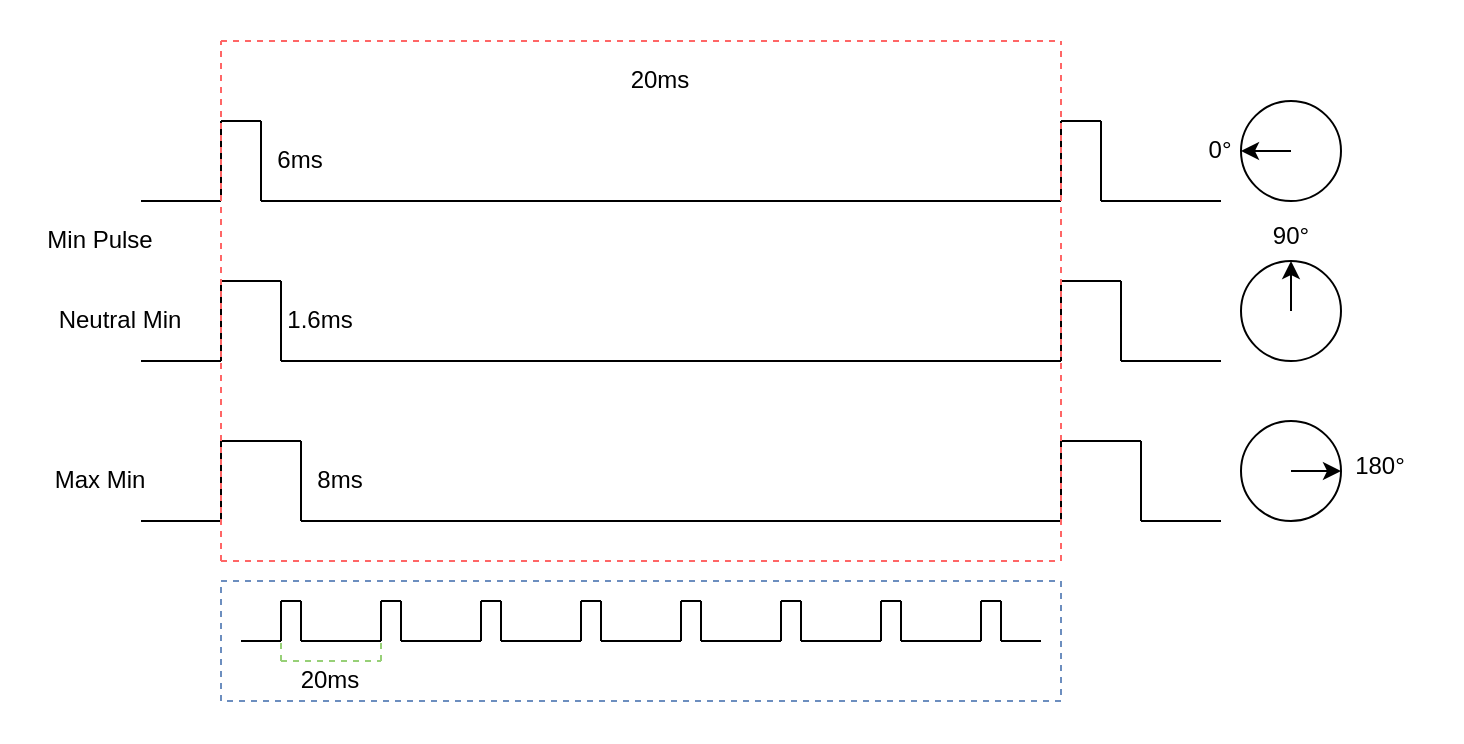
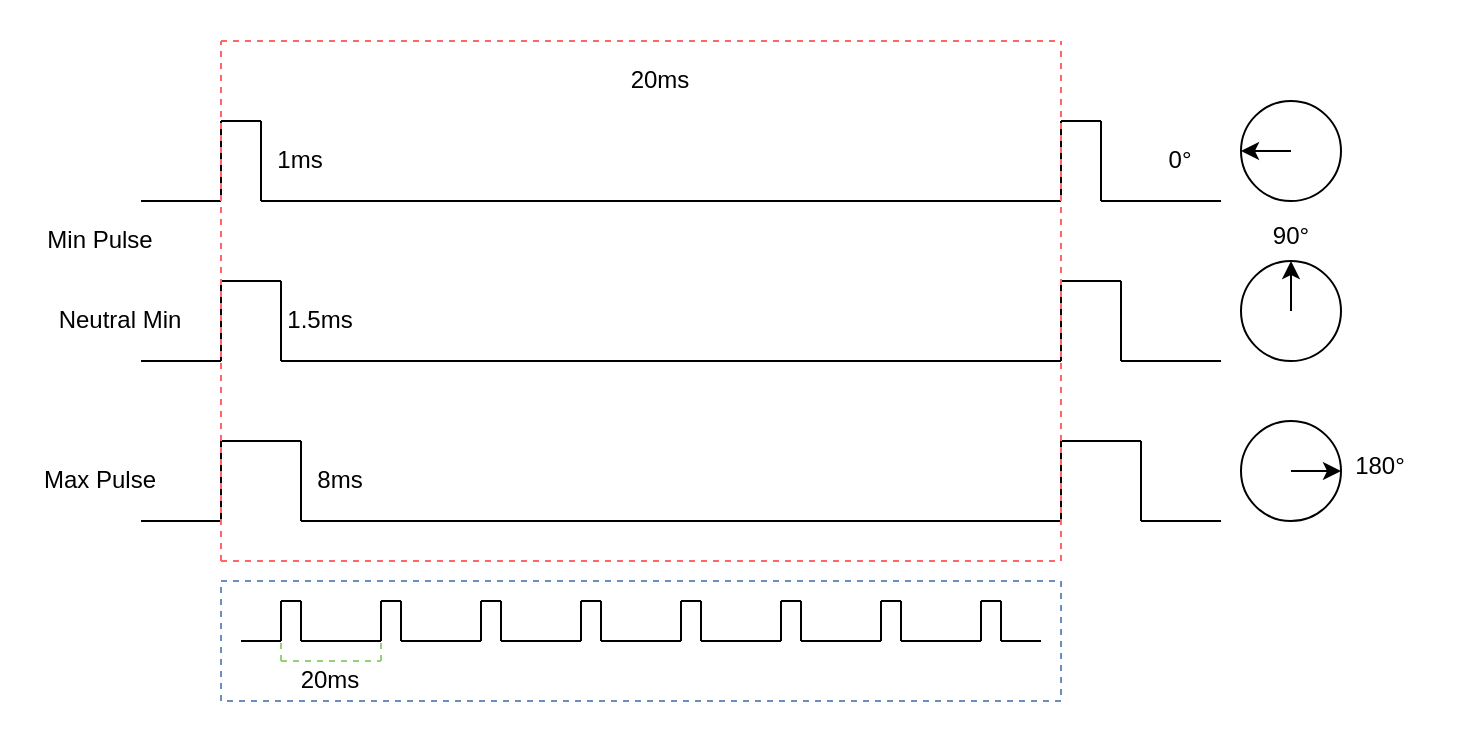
(1221, 151) -> (1181, 161)
(301, 161) -> (301, 161)
(321, 321) -> (321, 321)
(101, 481) -> (101, 481)
